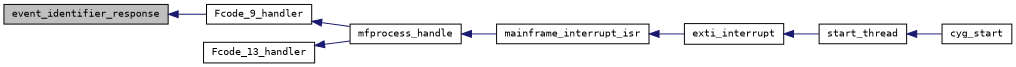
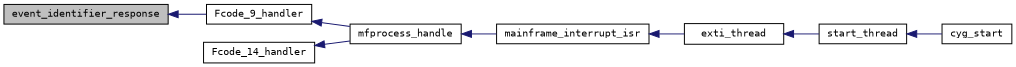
(734, 34) -> (734, 34)
(259, 53) -> (259, 53)
